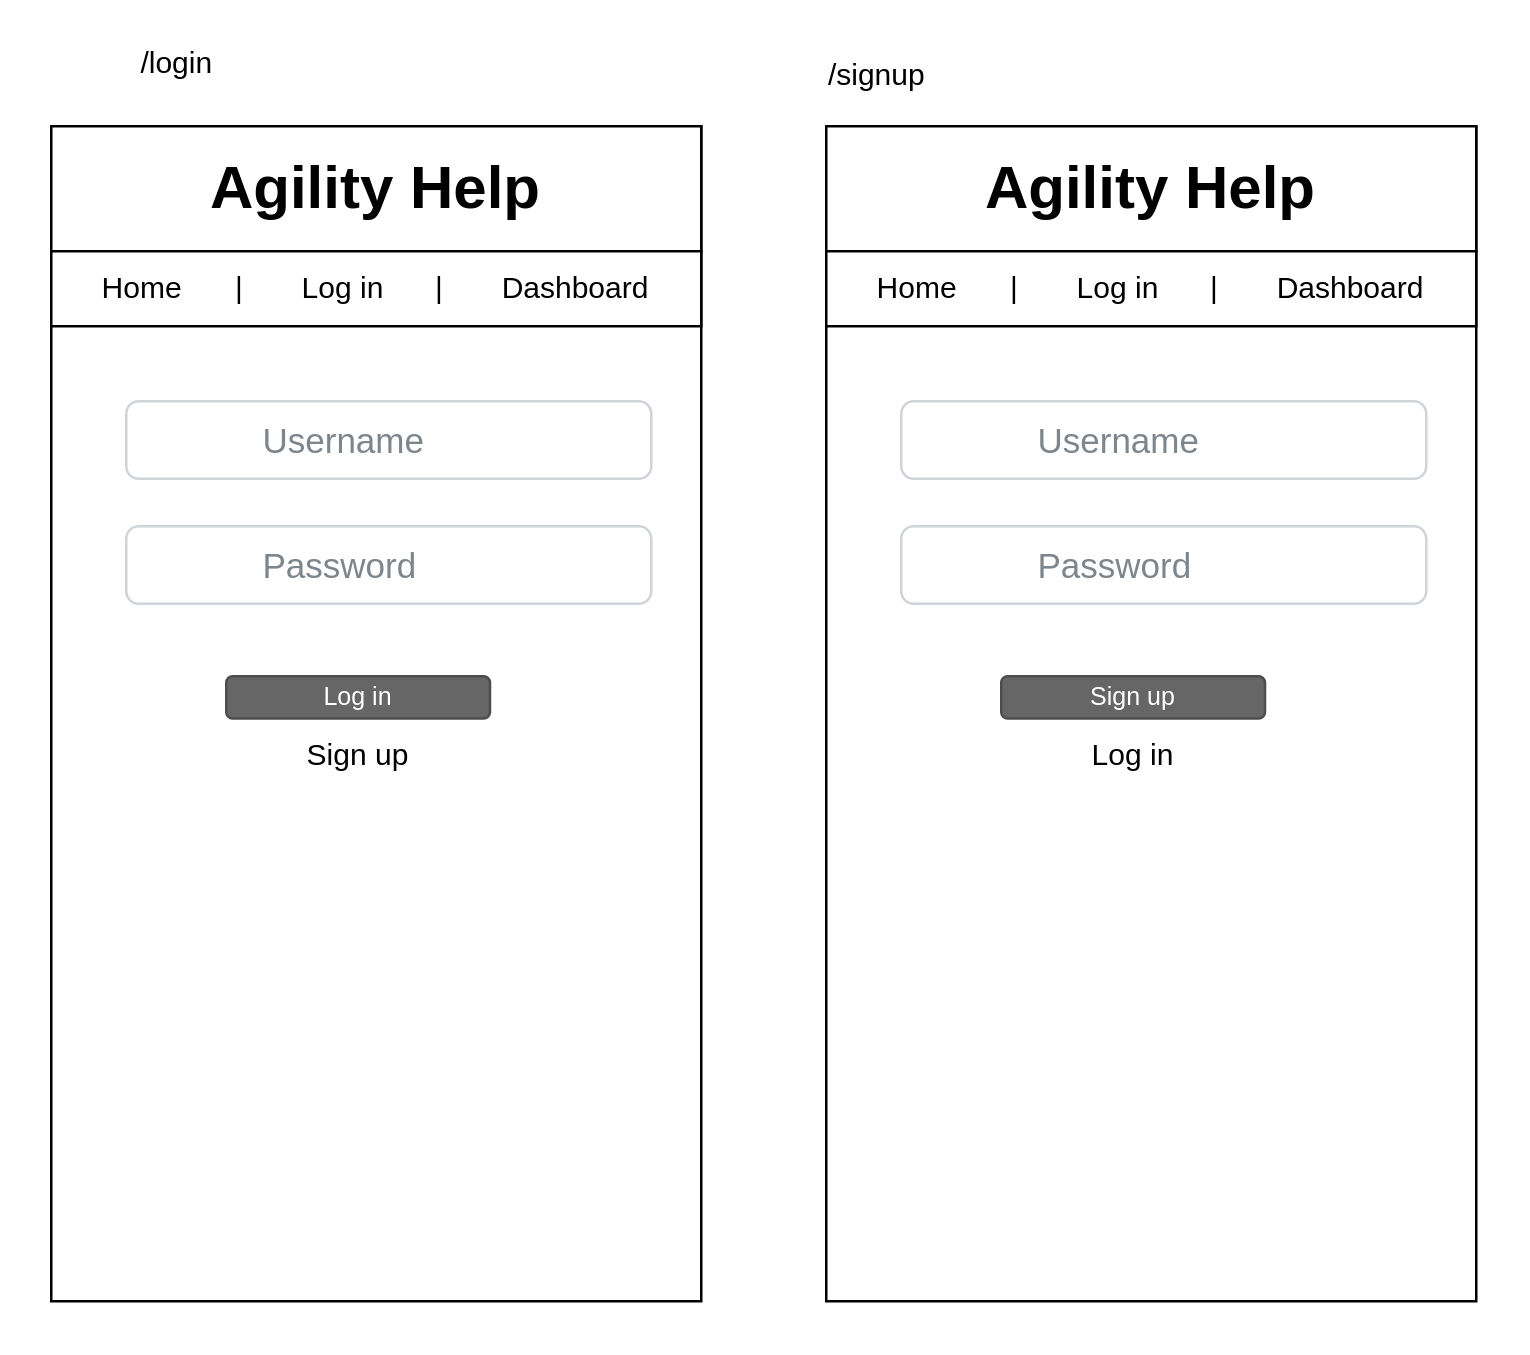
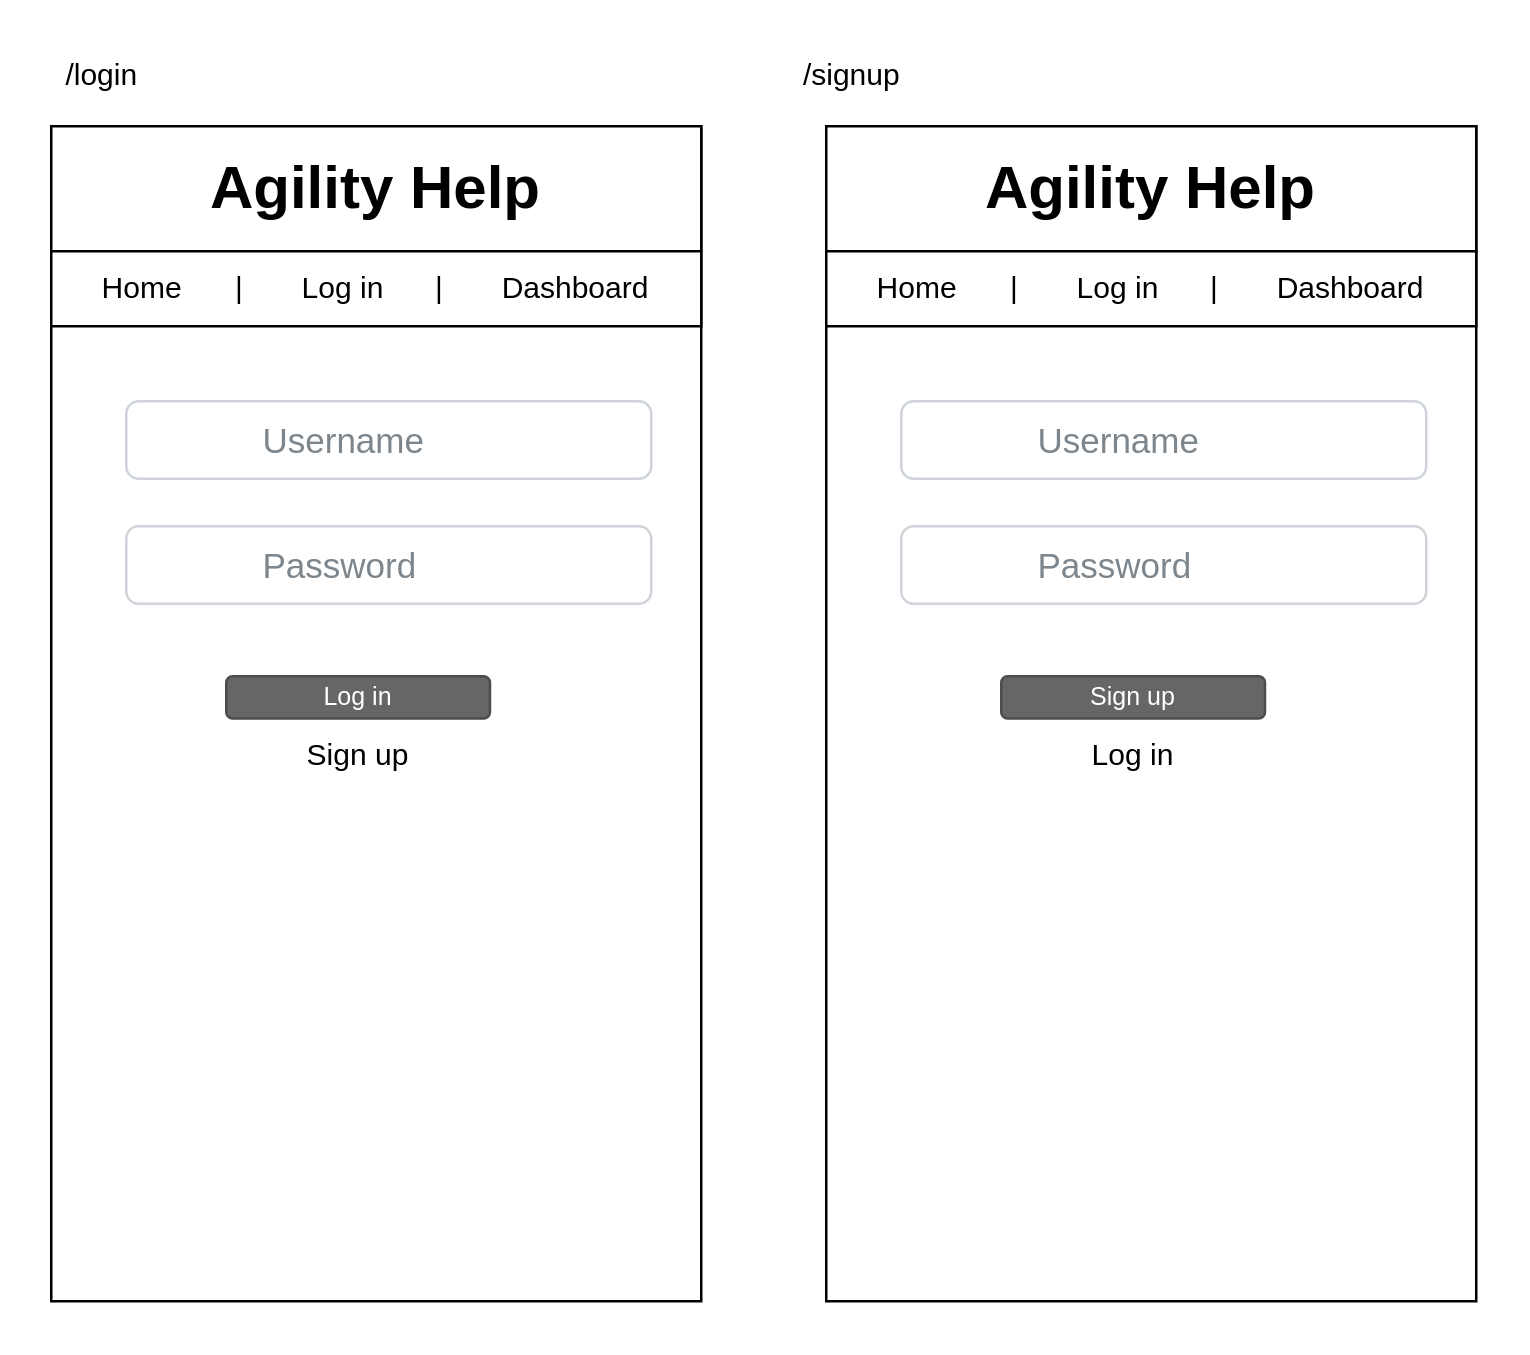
(176, 64) -> (101, 76)
(876, 76) -> (851, 76)
